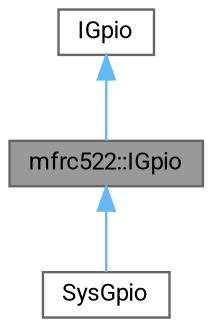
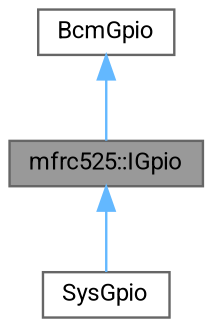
(106, 32) -> (106, 32)
(106, 164) -> (106, 164)
